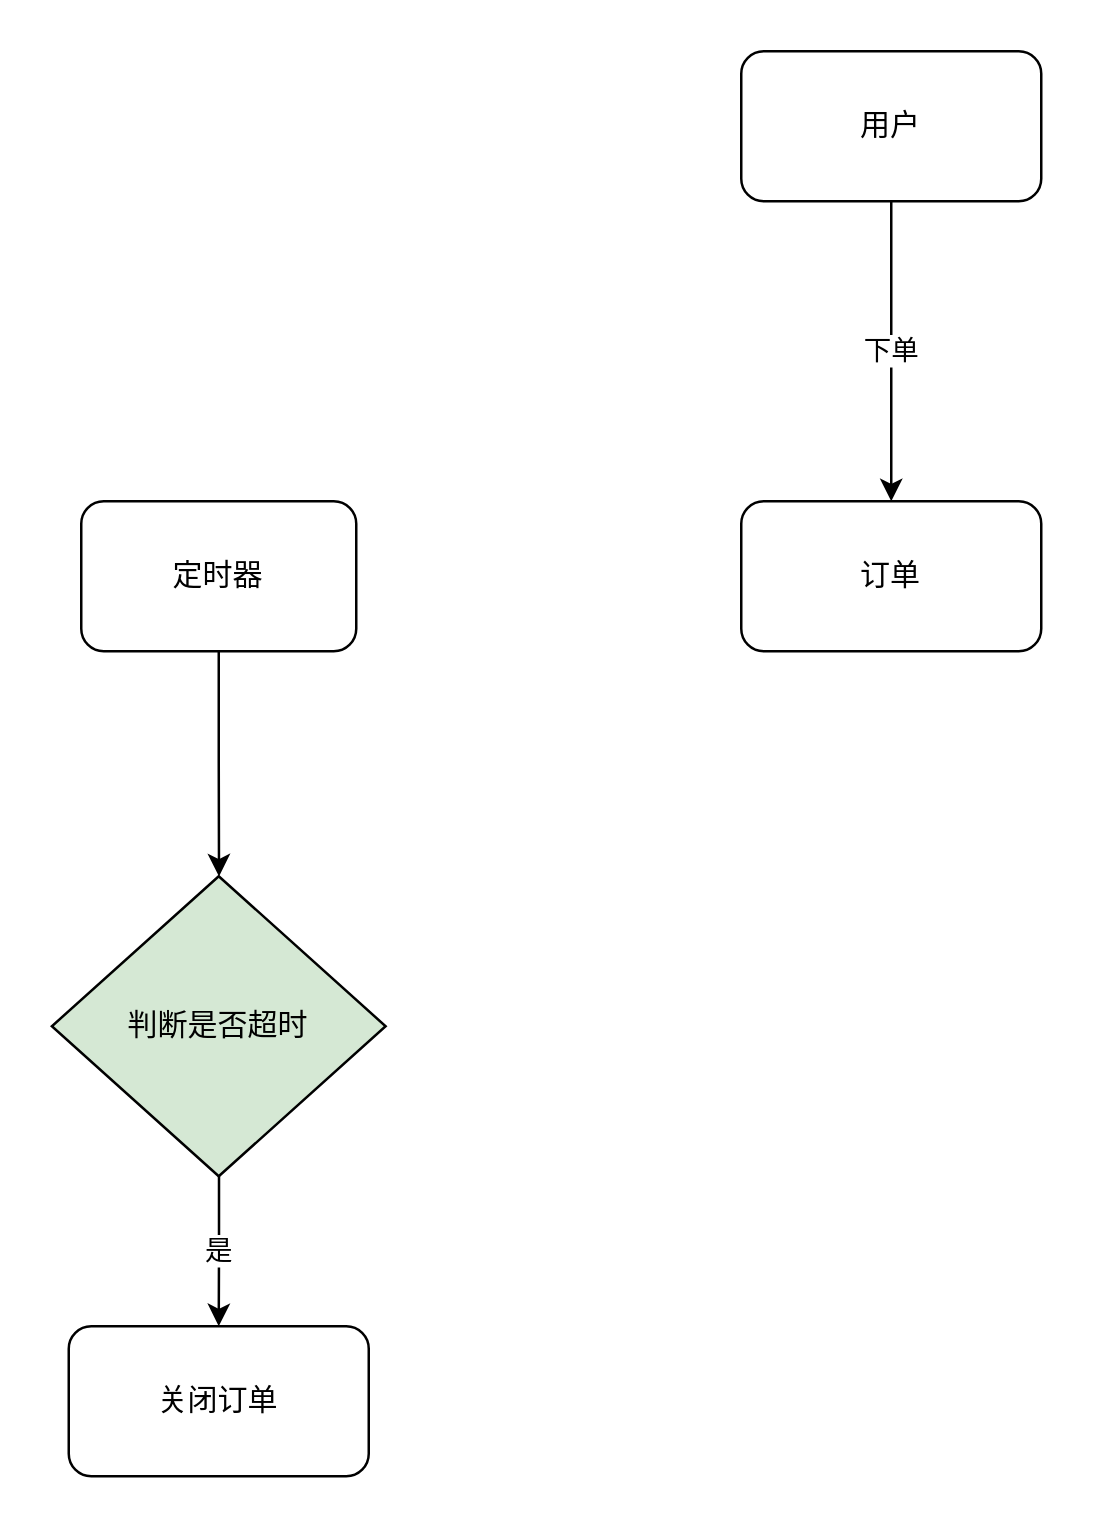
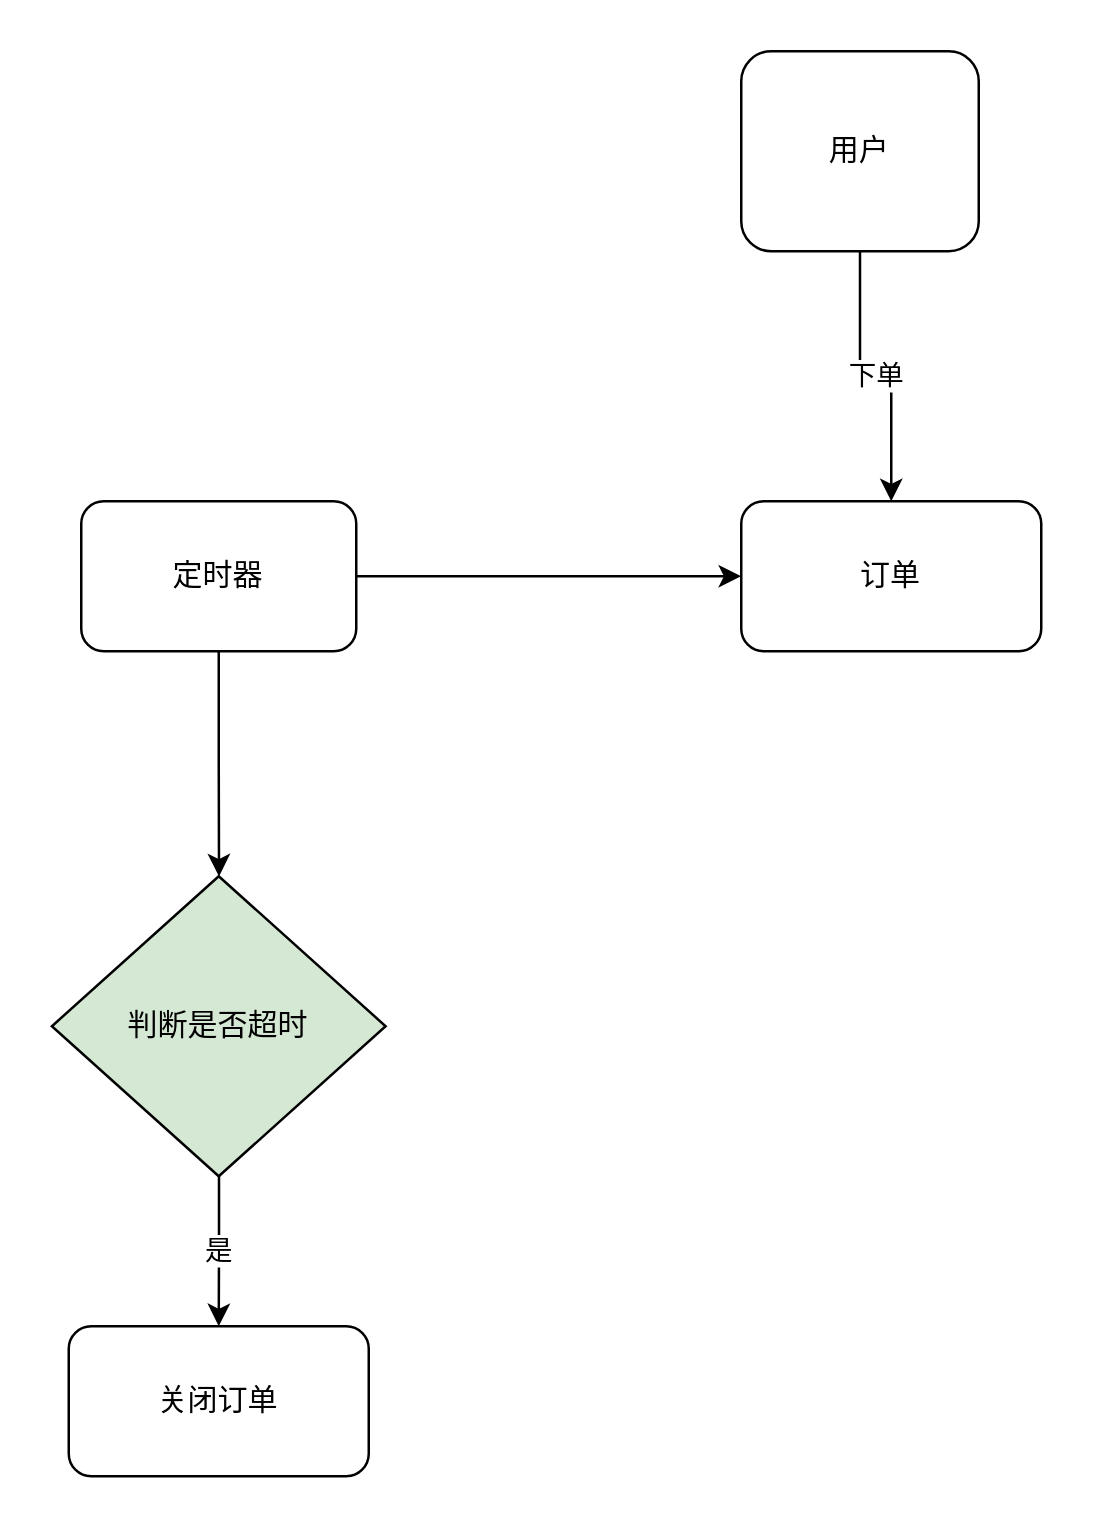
(891, 126) -> (860, 151)
none -> (540, 576)
